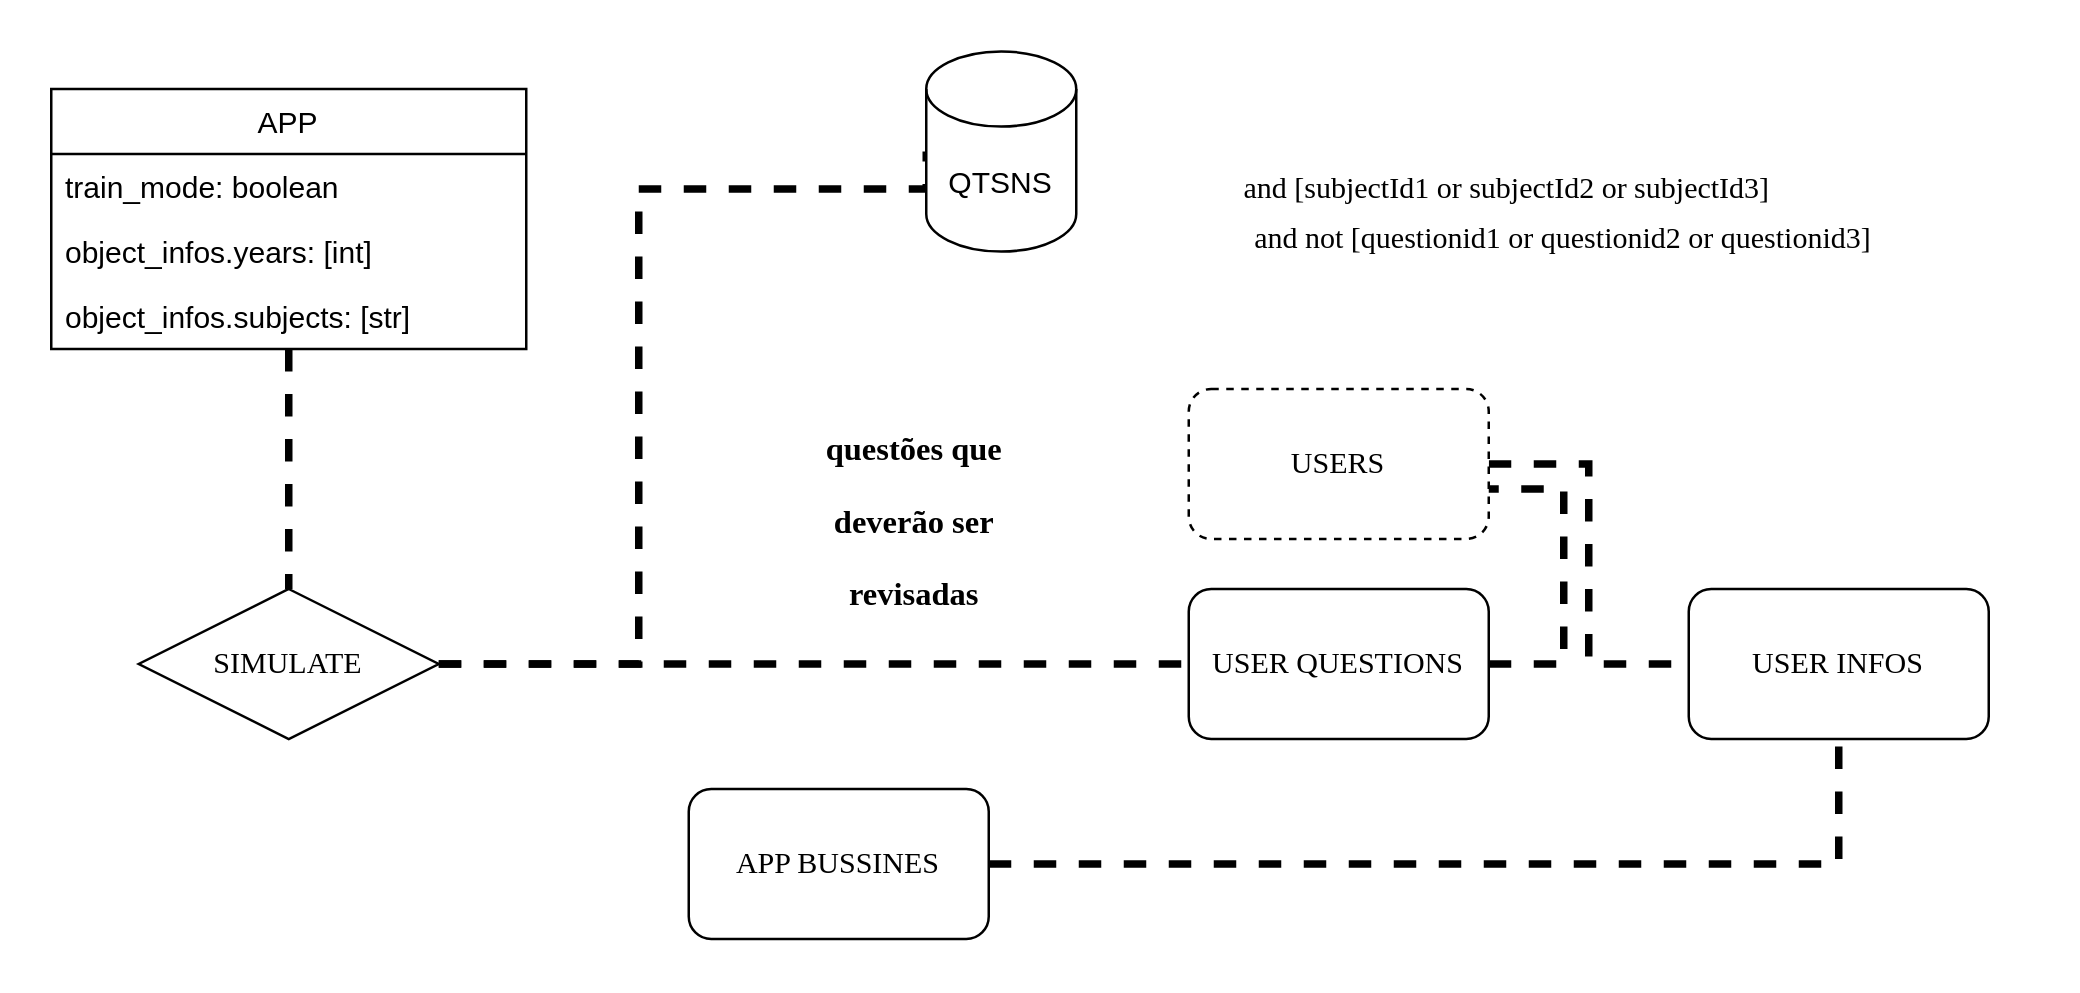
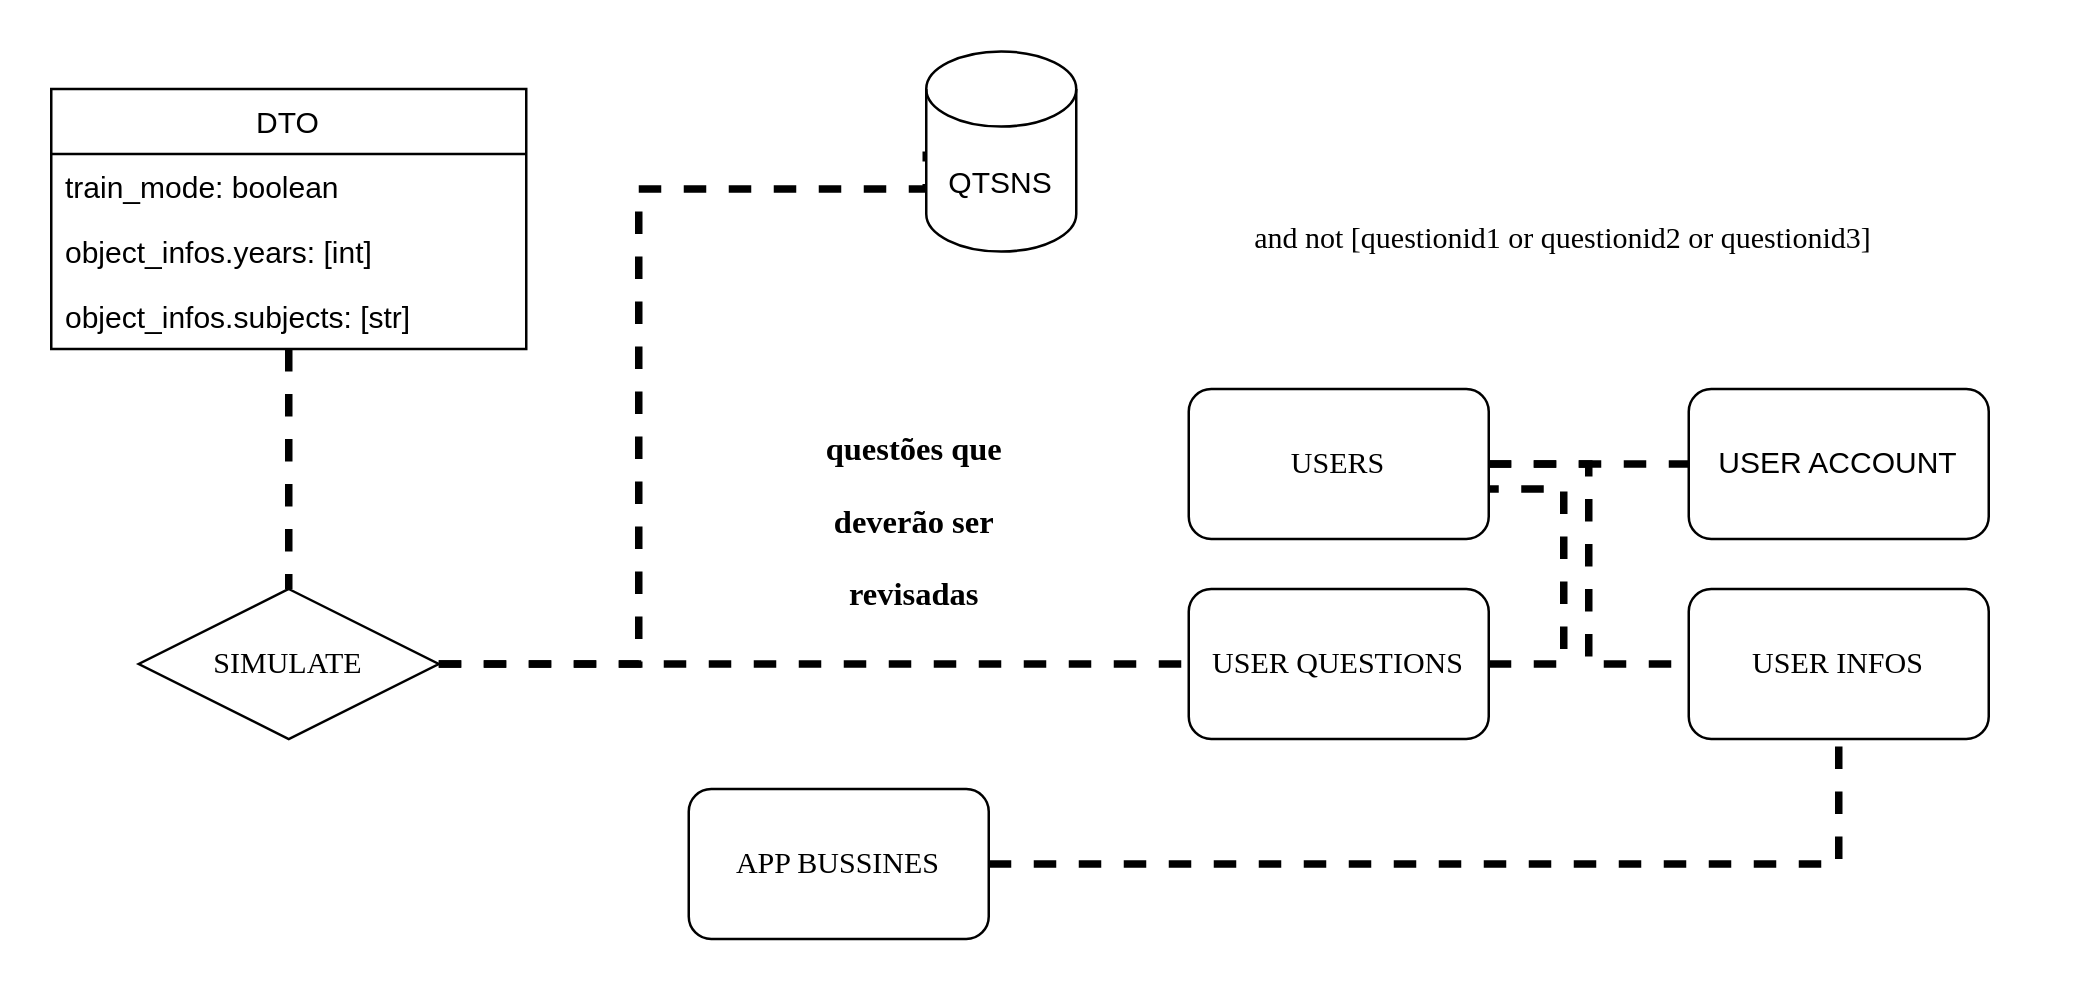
(288, 123) -> (288, 123)
(1508, 189) -> none
(1339, 464) -> (1339, 464)
none -> (1634, 464)
none -> (1839, 464)
